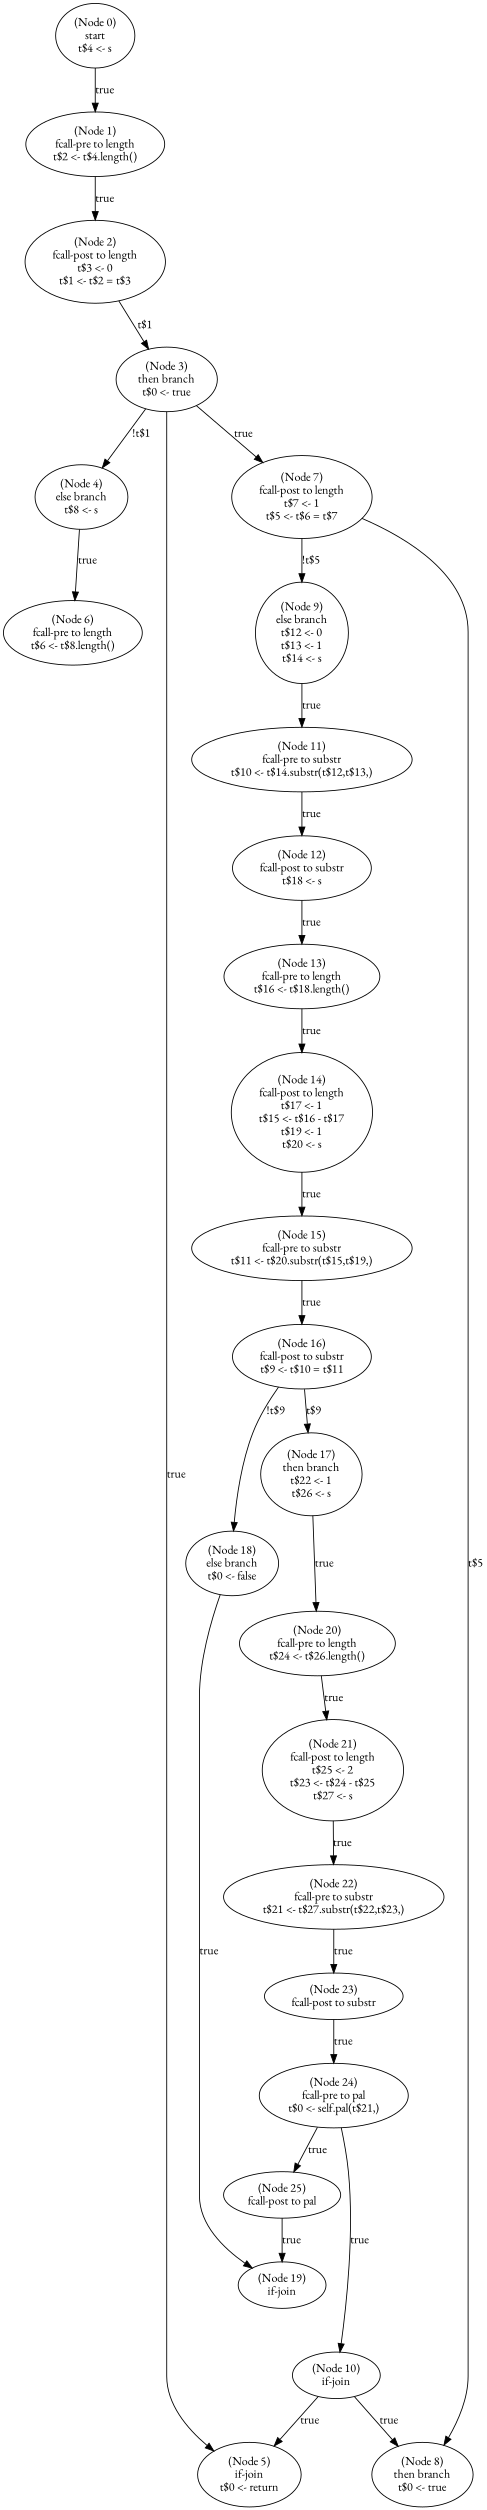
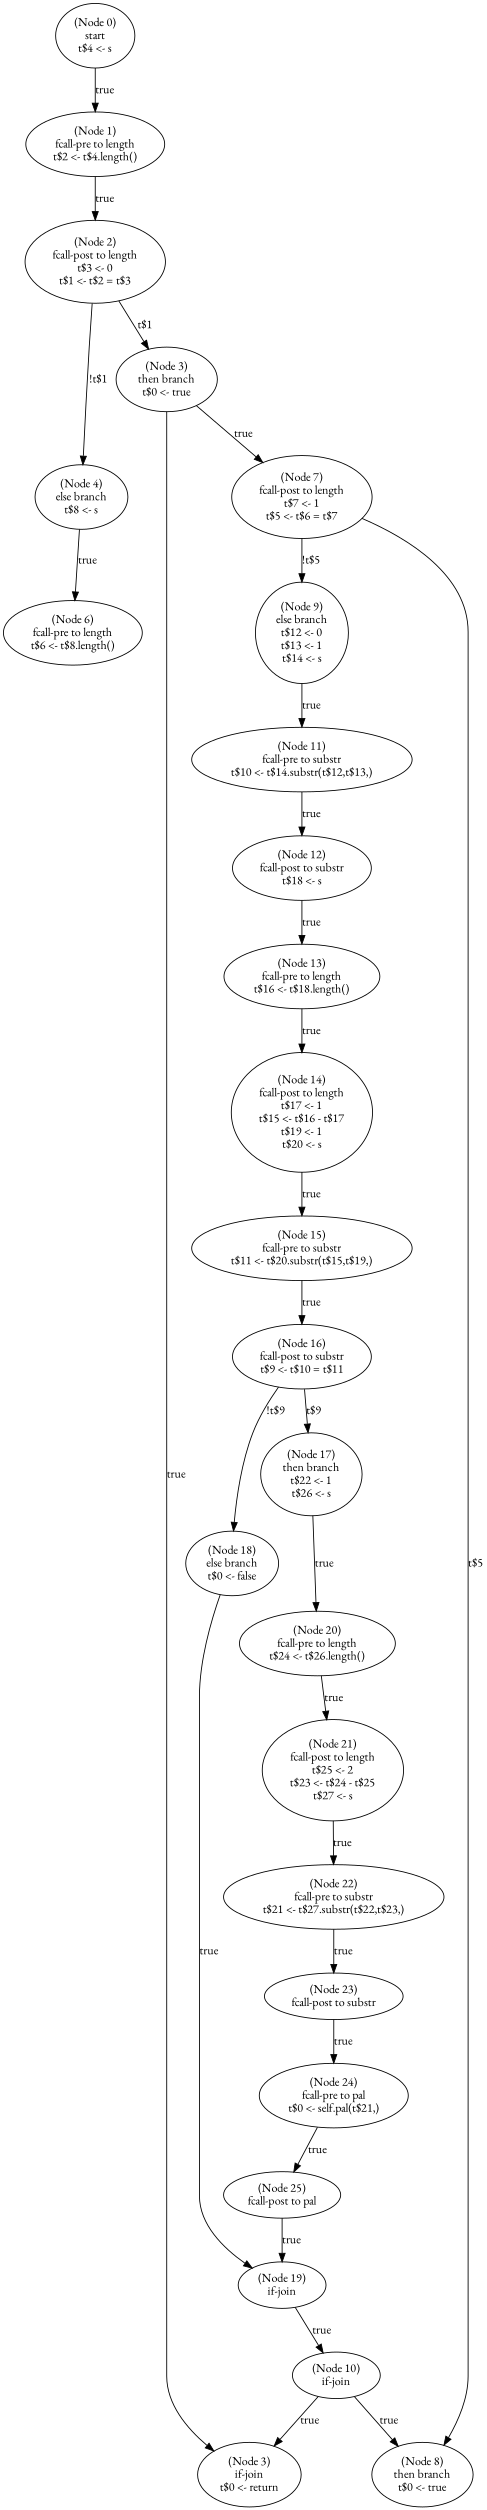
(127, 435) -> (87, 380)
(350, 2236) -> (307, 2326)
(249, 2475) -> (249, 2475)
